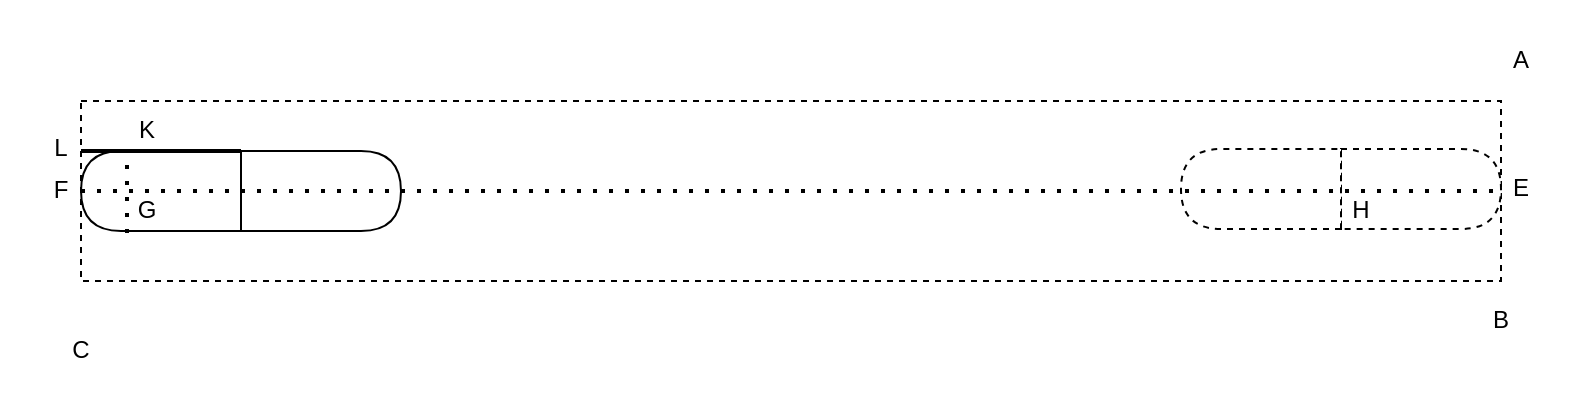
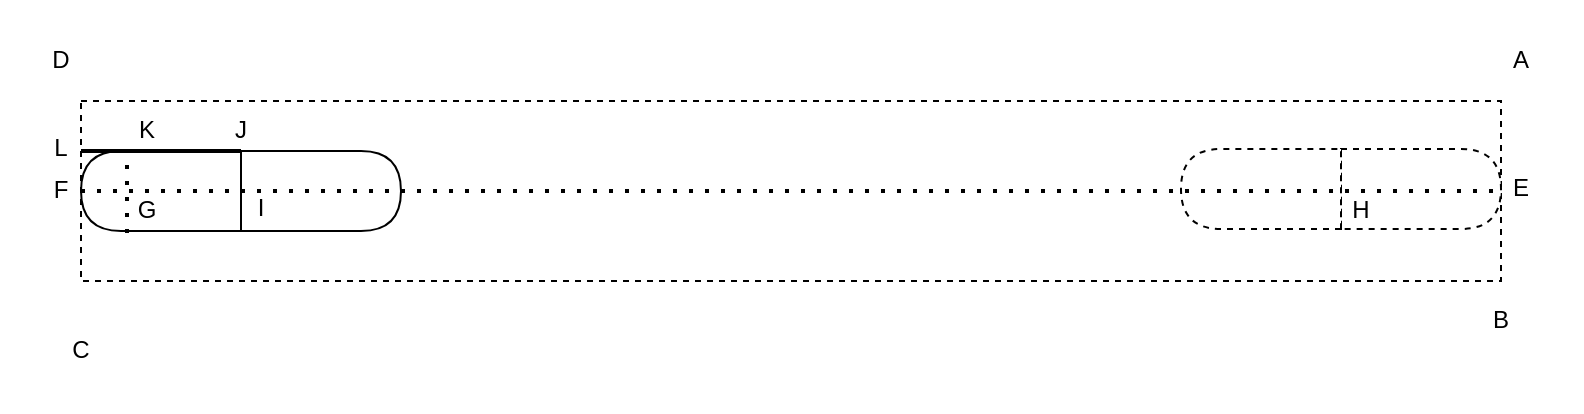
none -> (61, 61)
none -> (241, 131)
none -> (261, 209)
